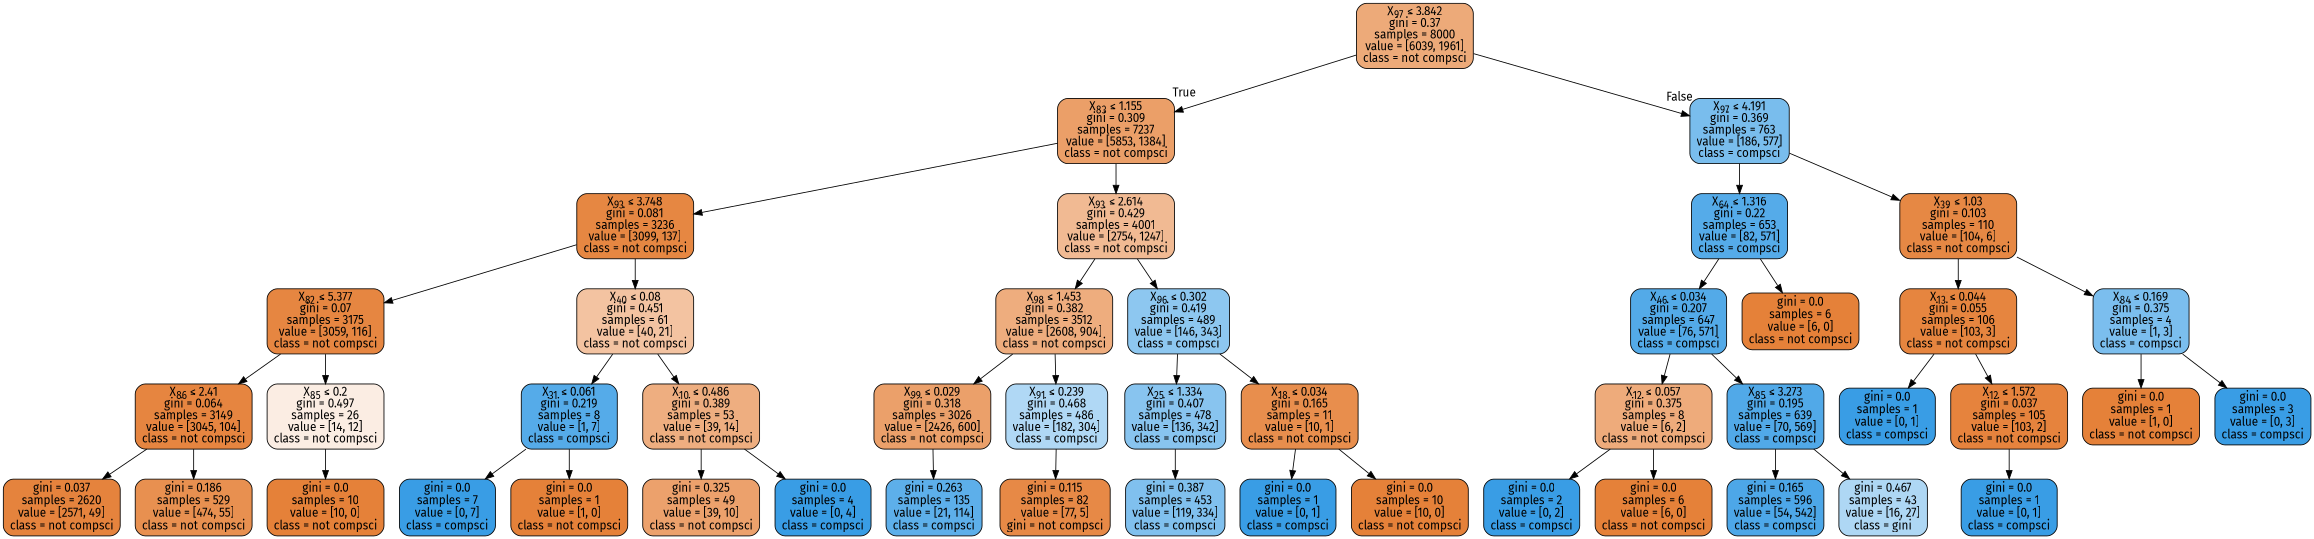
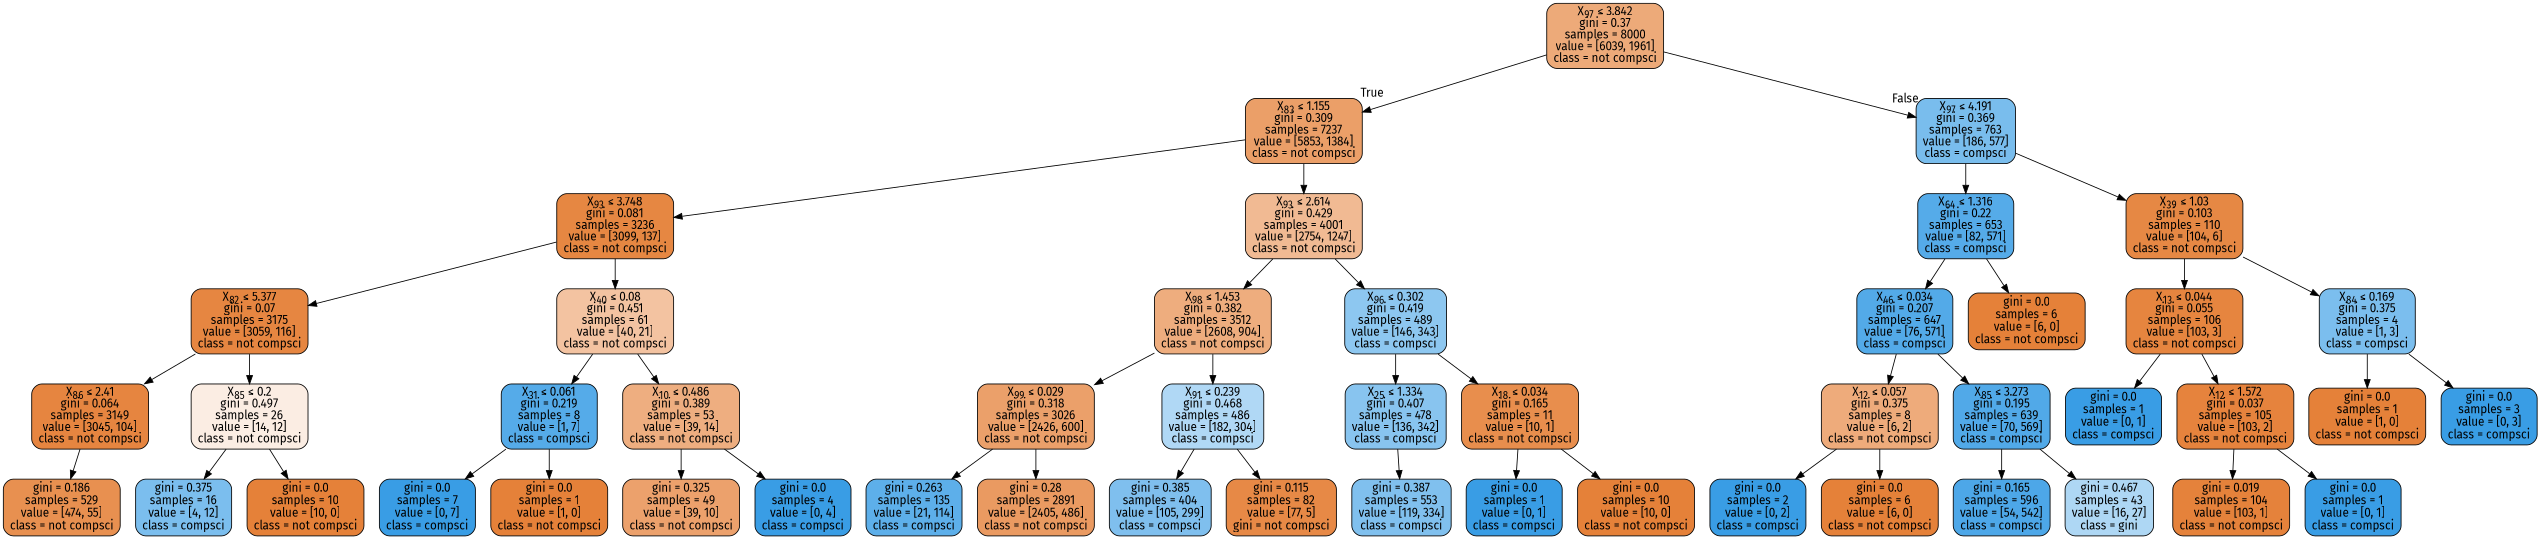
(1175, 501) -> (1401, 501)
(62, 508) -> none
none -> (184, 508)
none -> (1036, 508)
none -> (1160, 508)
none -> (2231, 508)
